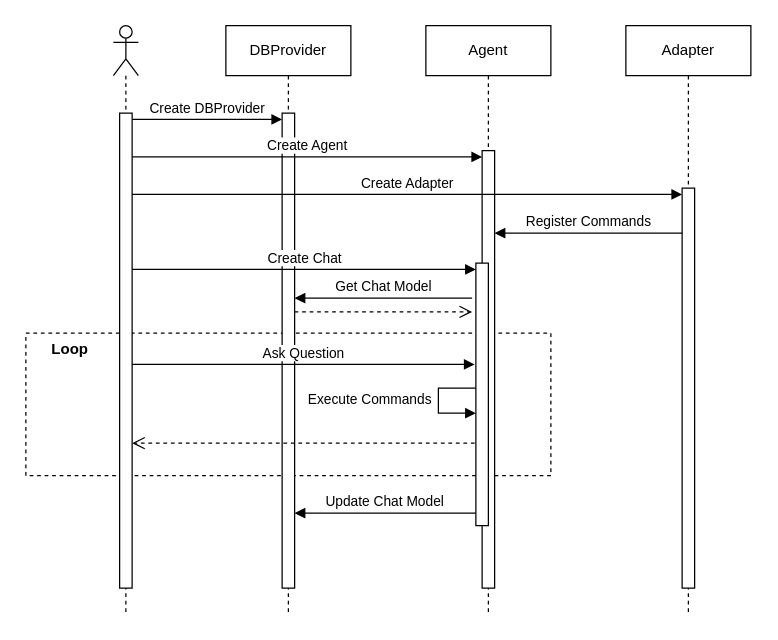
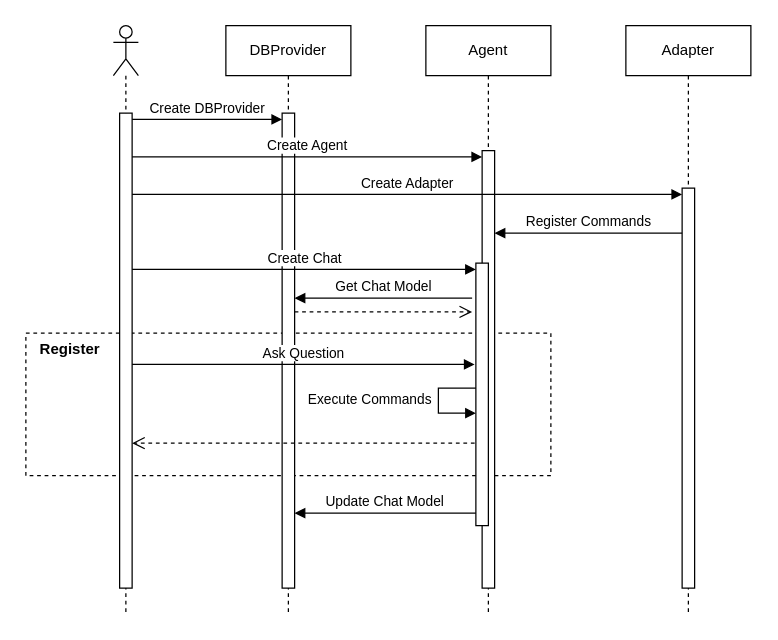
(70, 349) -> (70, 349)
